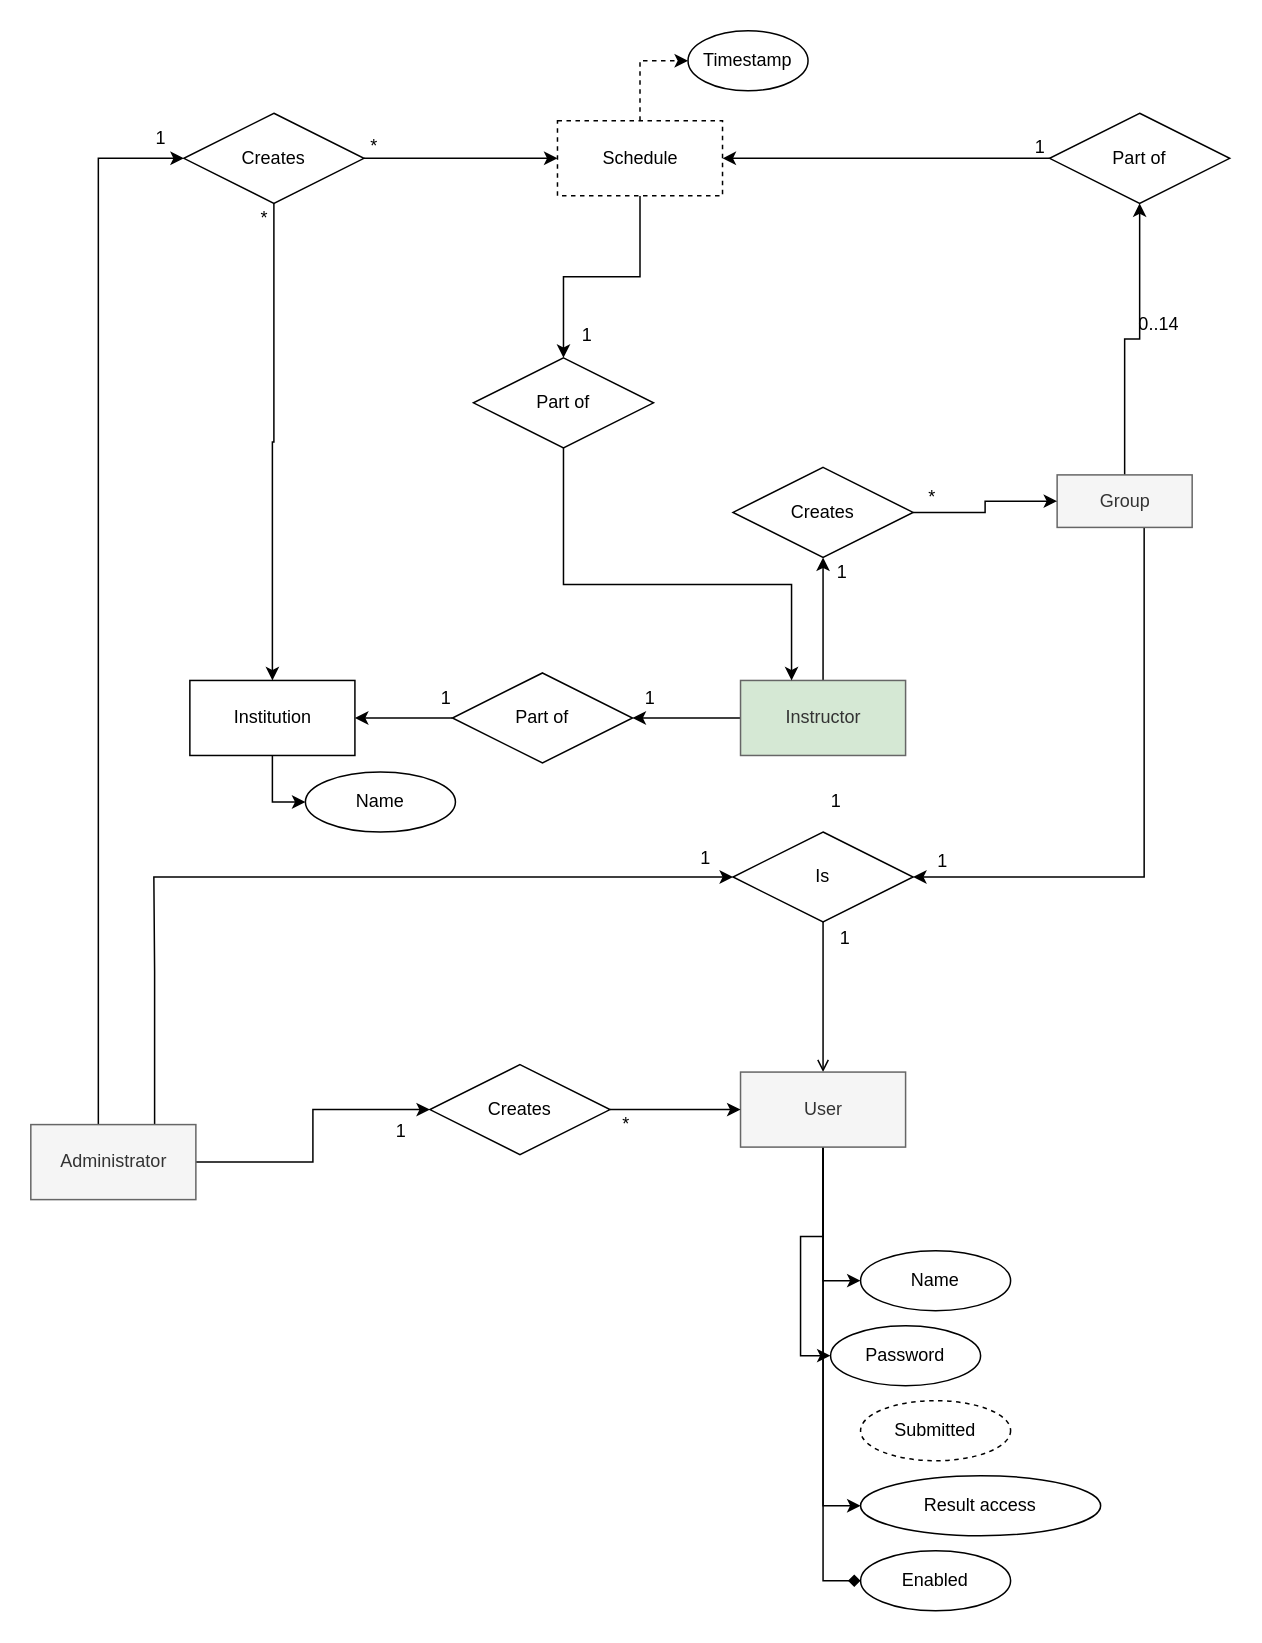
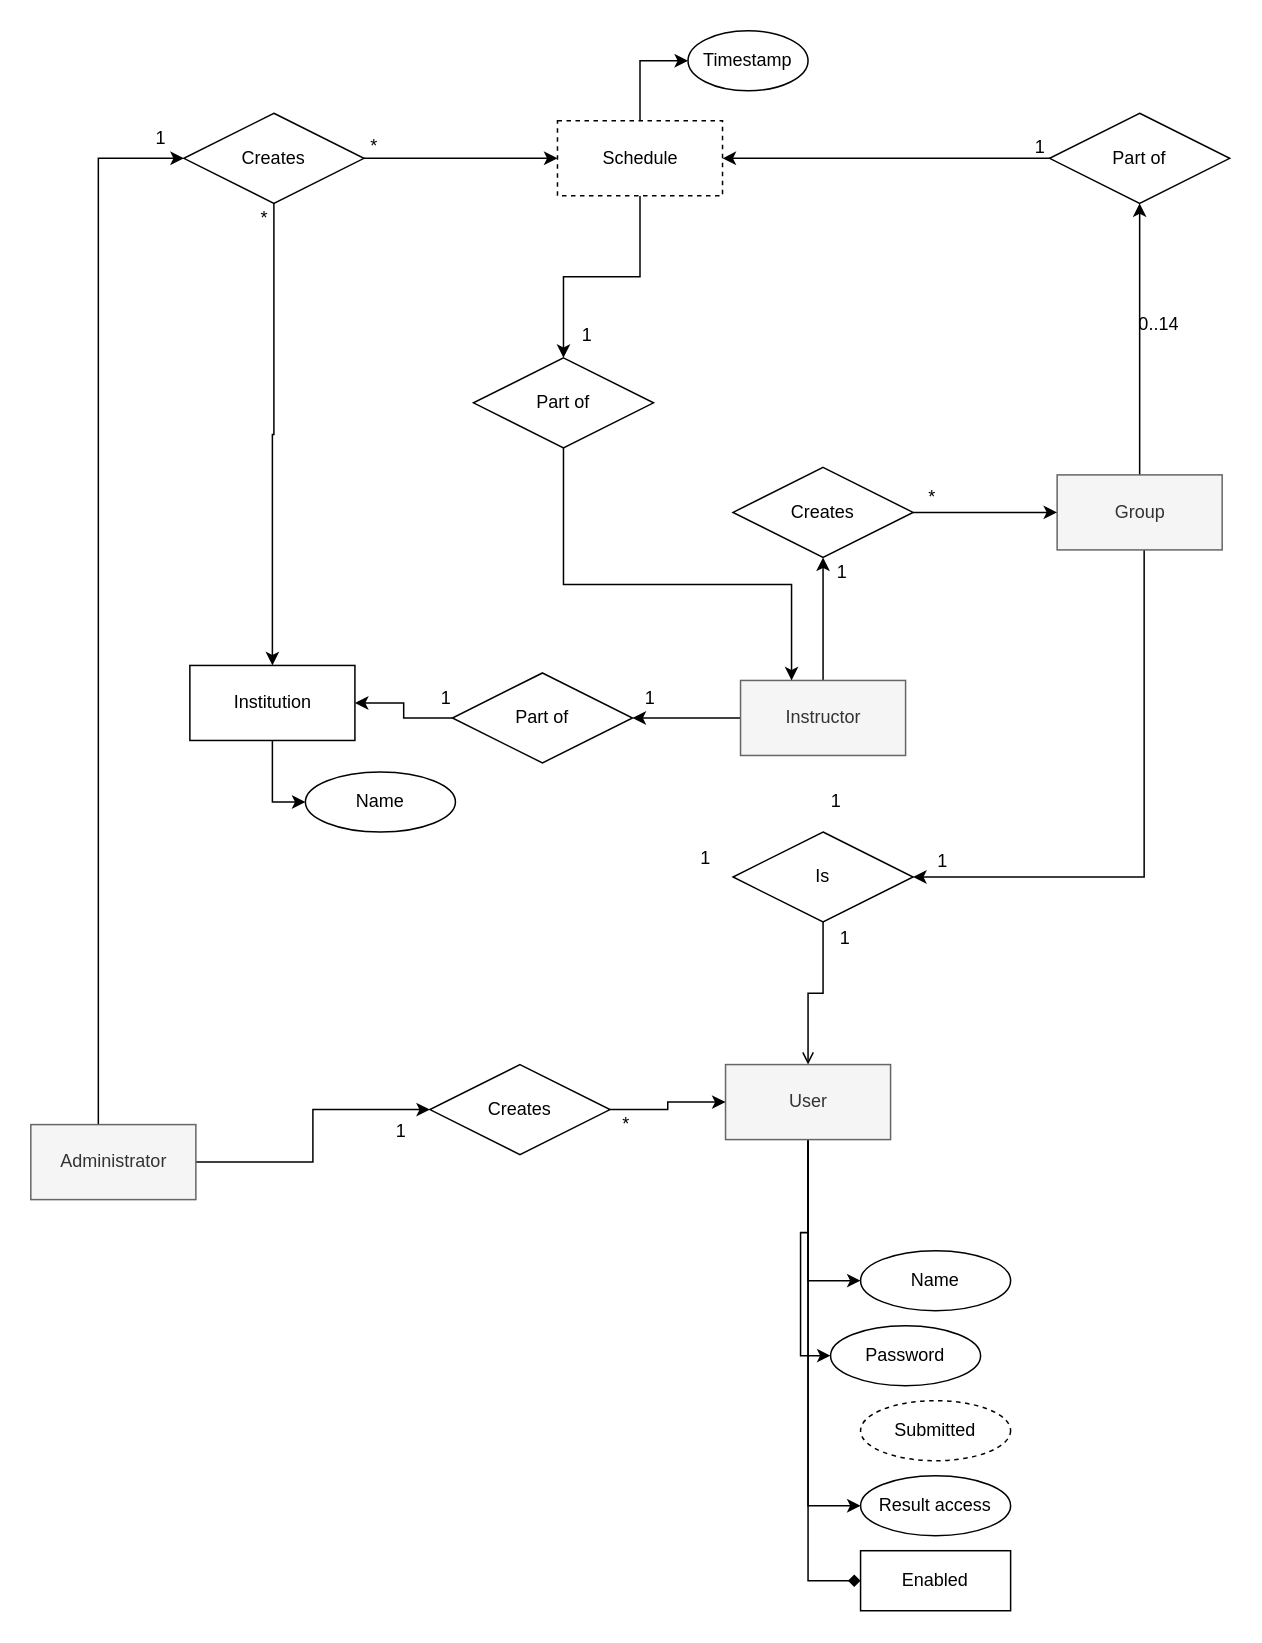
(640, 70) -> (640, 70)
(1124, 501) -> (1139, 512)
(272, 718) -> (272, 703)
(823, 718) -> (823, 718)
(315, 877) -> none
(823, 1109) -> (808, 1102)
(980, 1505) -> (935, 1505)
(935, 1580) -> (935, 1580)
